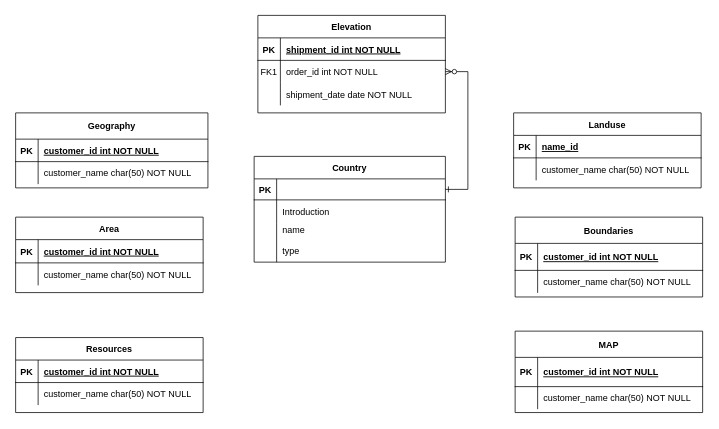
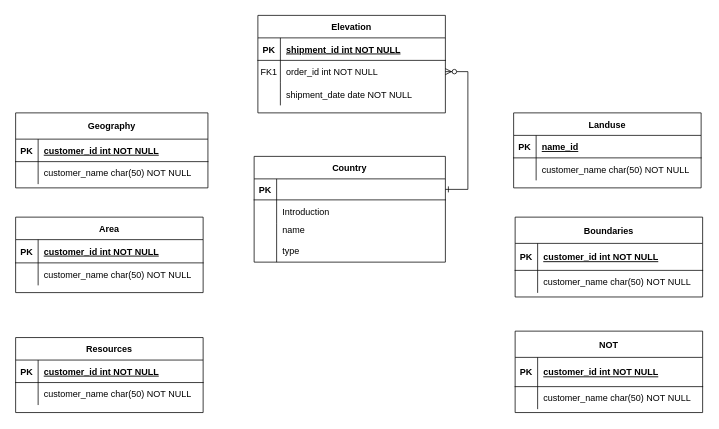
(608, 345) -> (608, 345)
